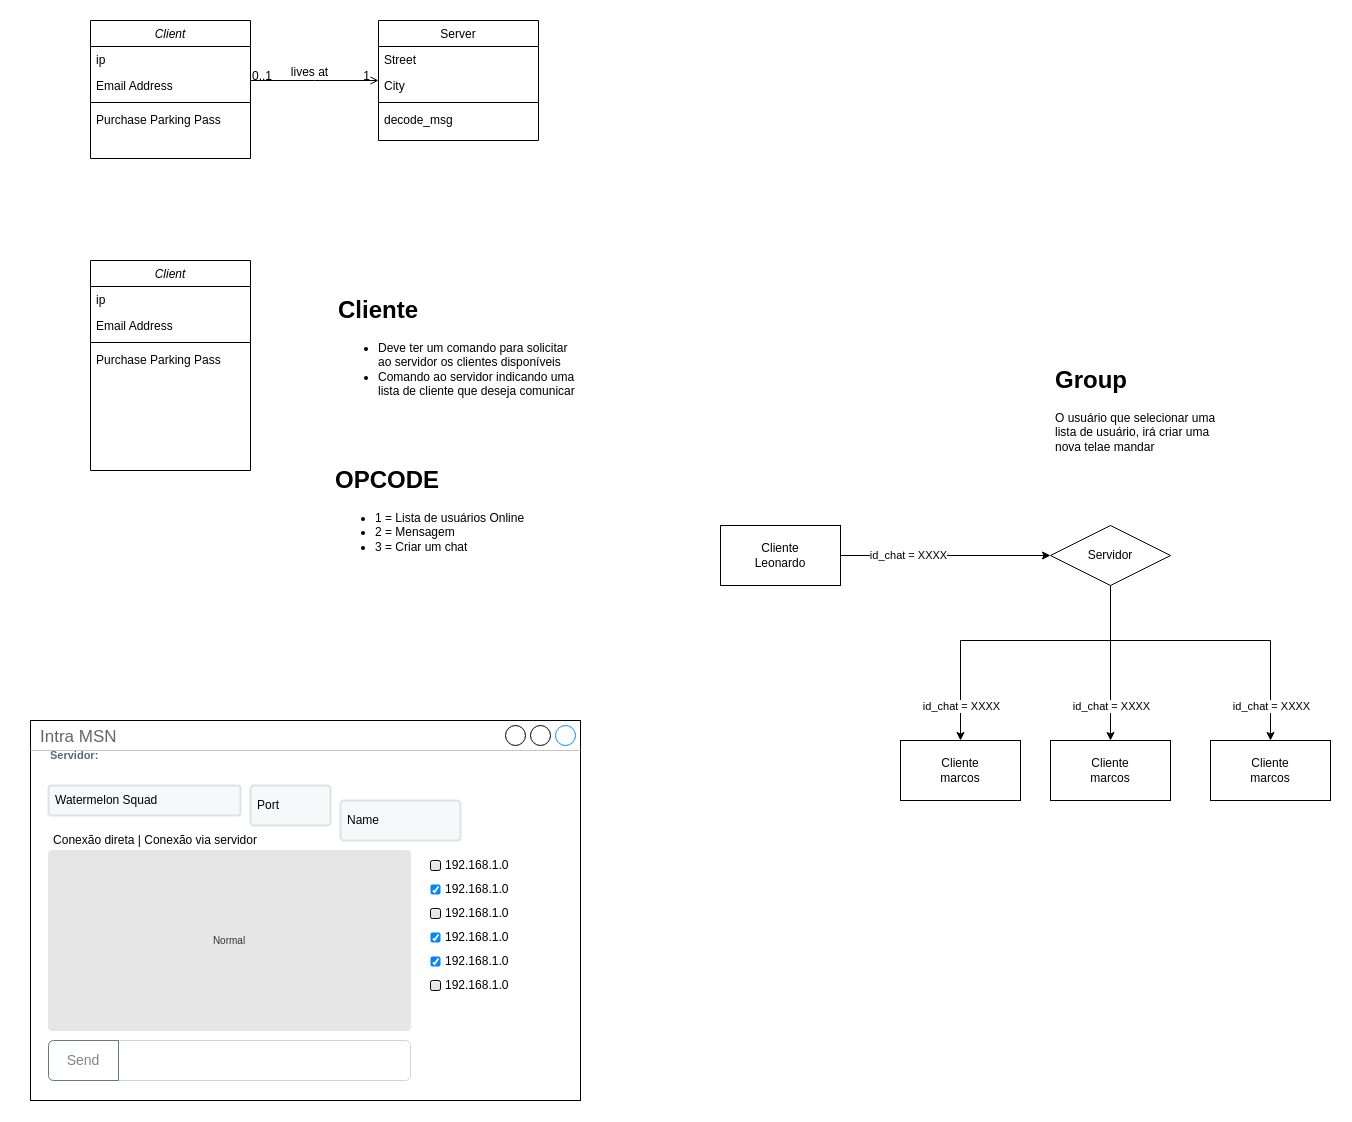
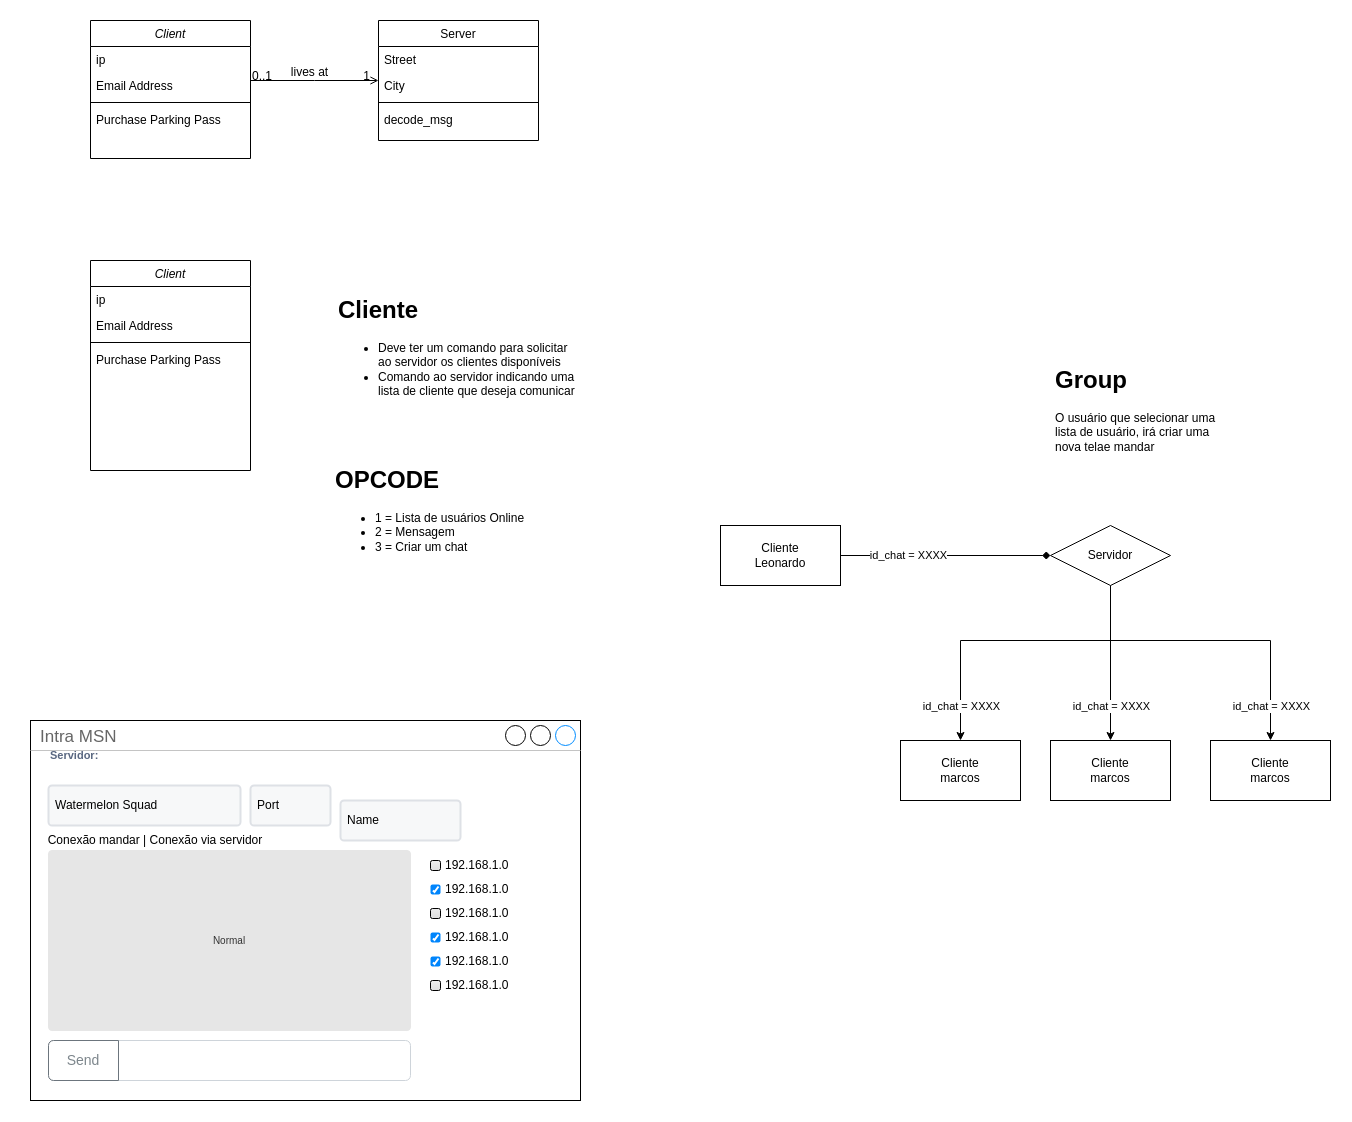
(1042, 556) -> (1041, 556)
(145, 801) -> (145, 806)
(156, 841) -> (156, 841)
